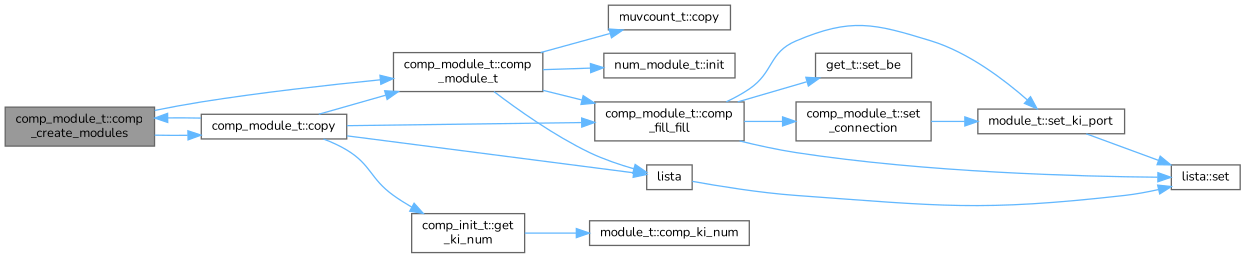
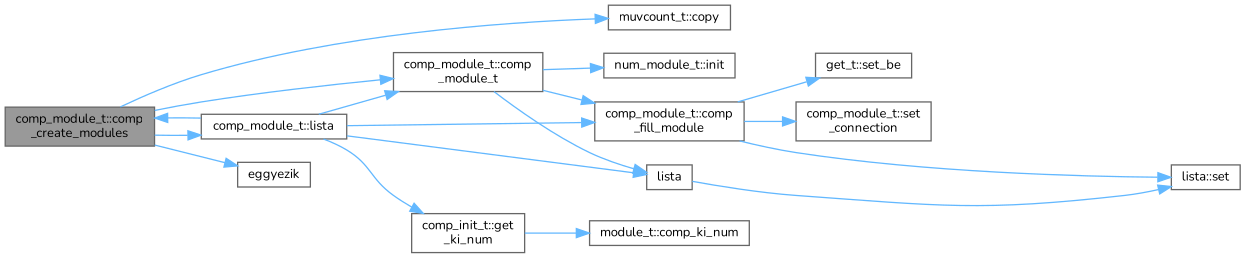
(575, 43) -> (353, 41)
(669, 121) -> (669, 121)
(1051, 121) -> none
(274, 127) -> (274, 127)
none -> (274, 175)
